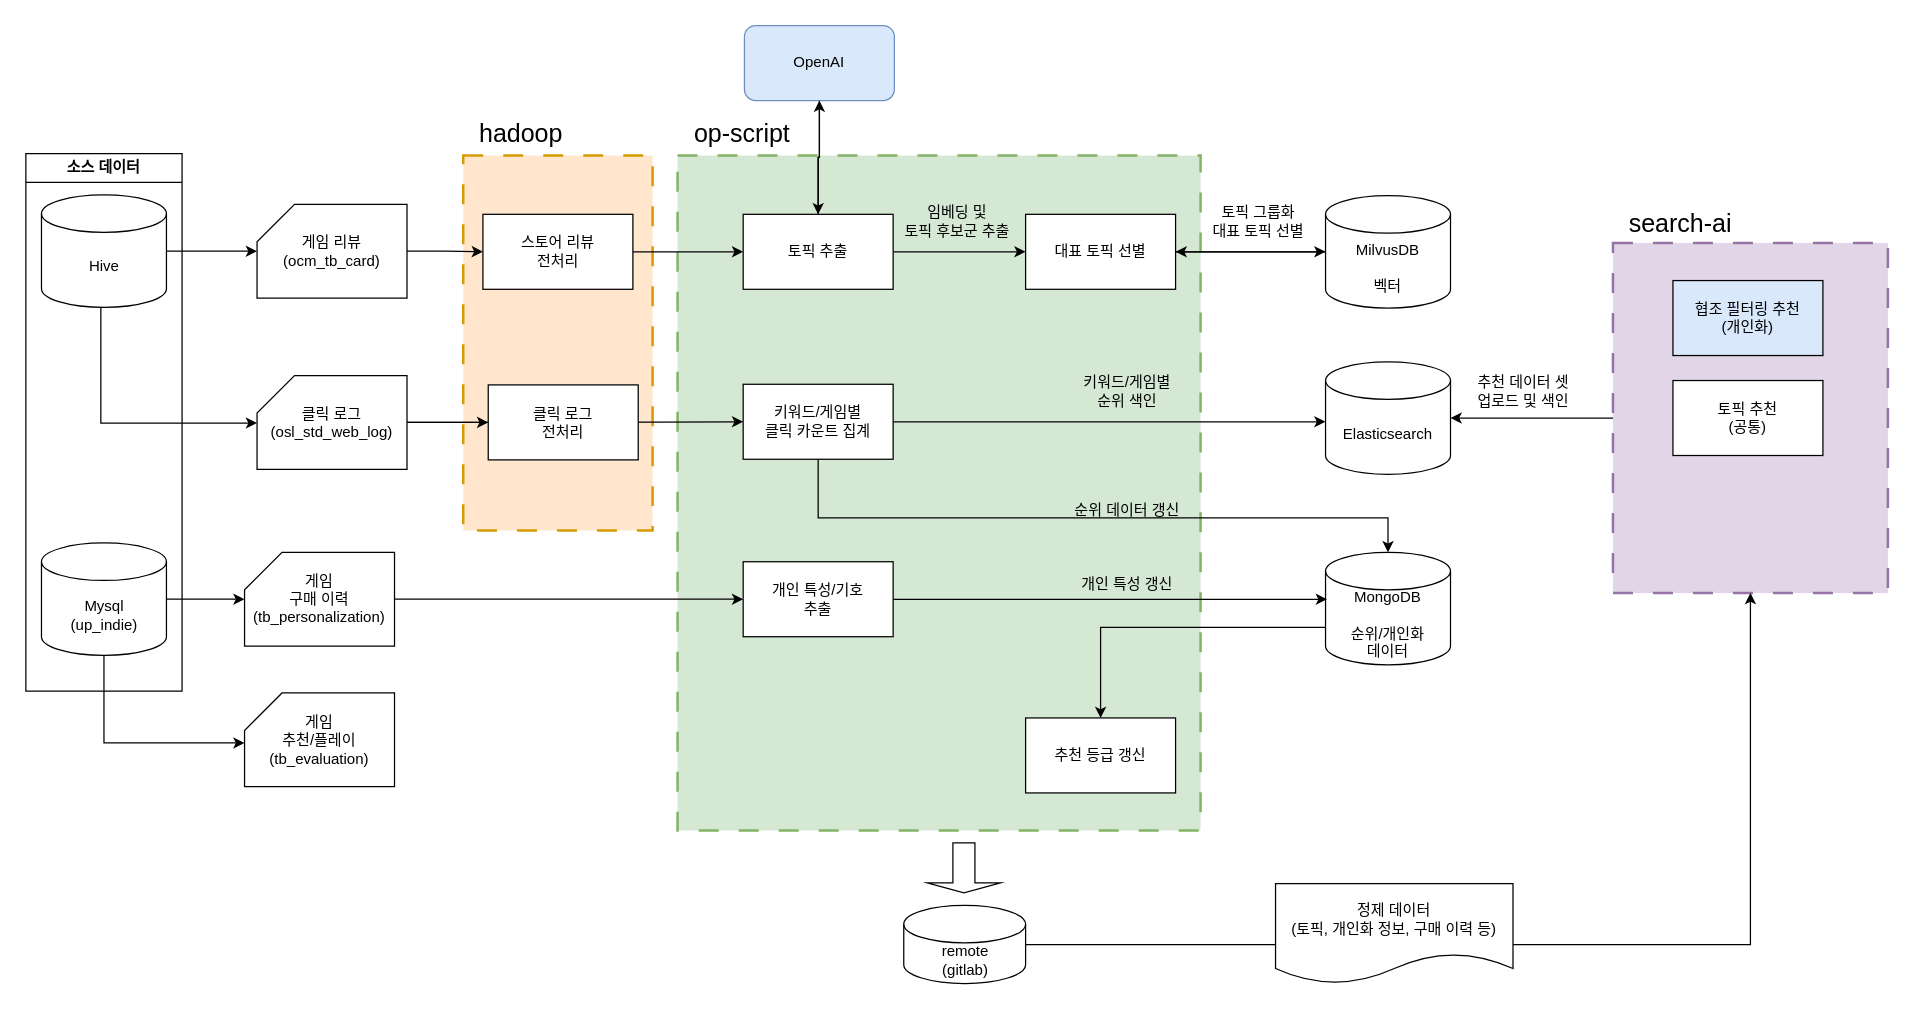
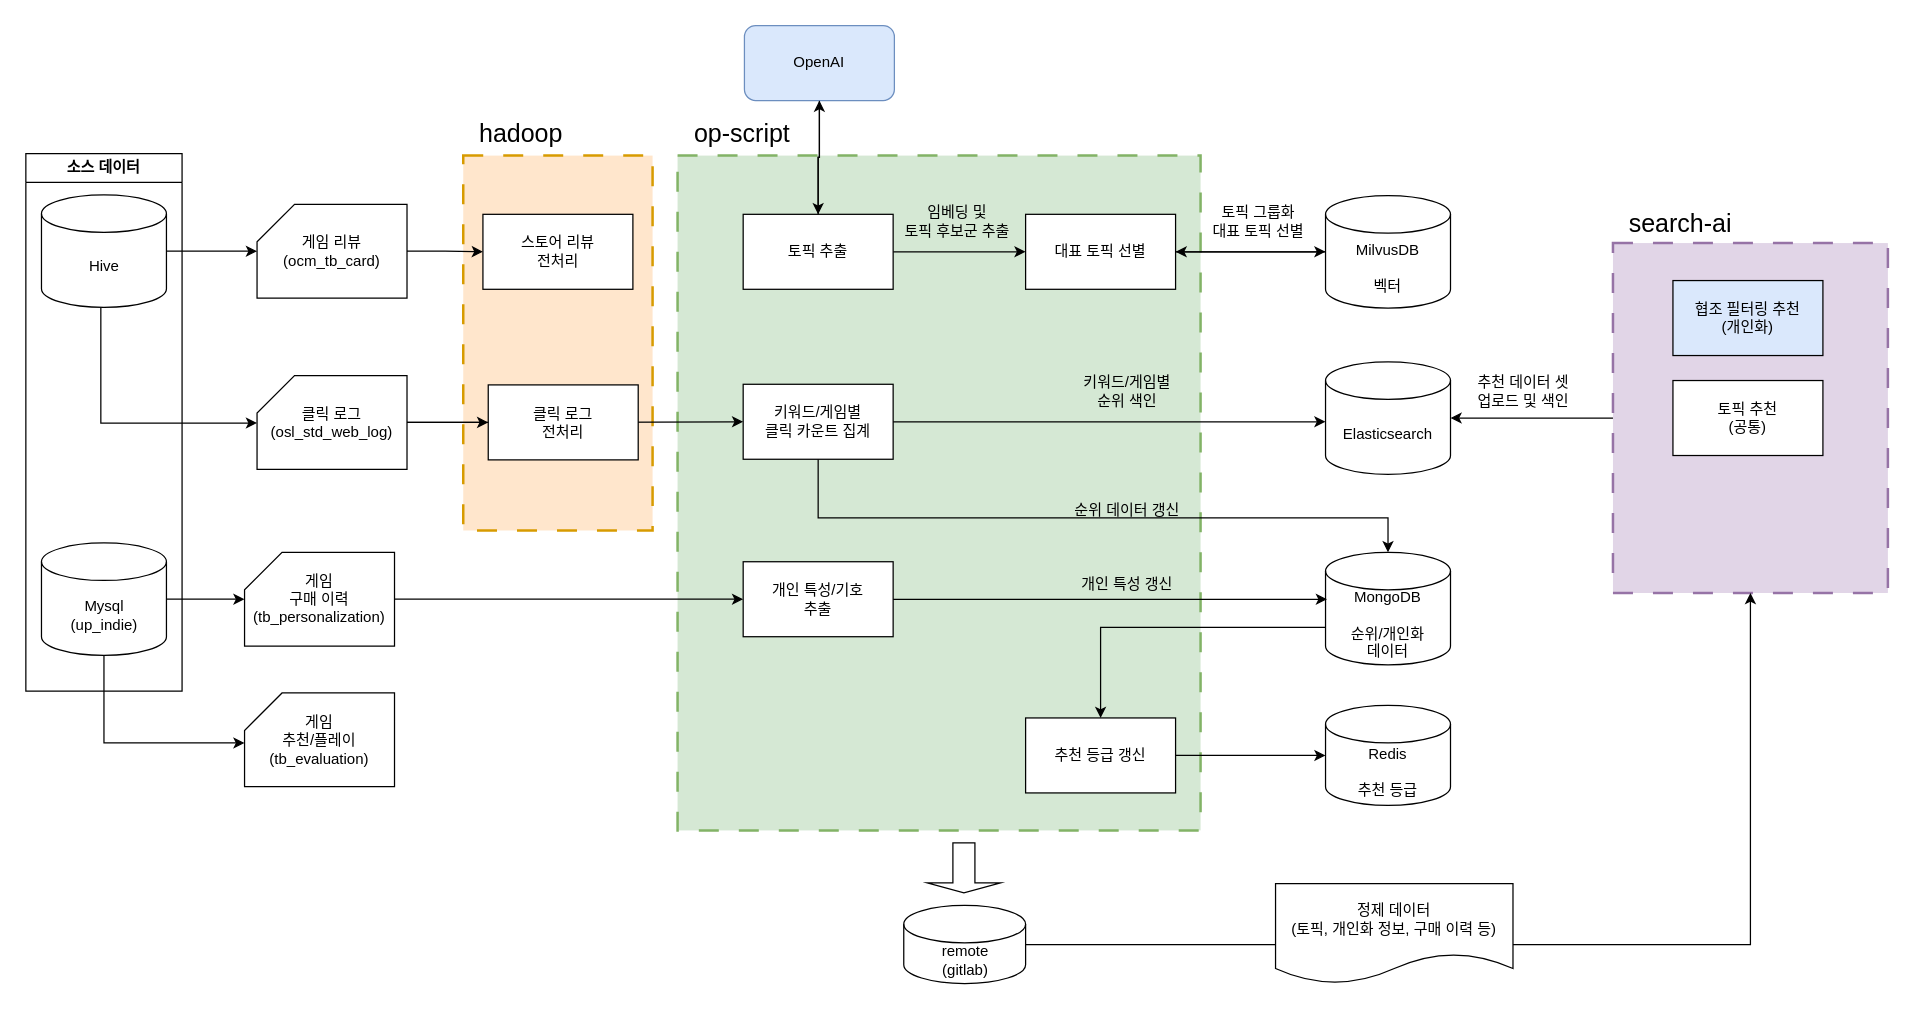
(684, 252) -> none
none -> (1247, 756)
none -> (1388, 756)
